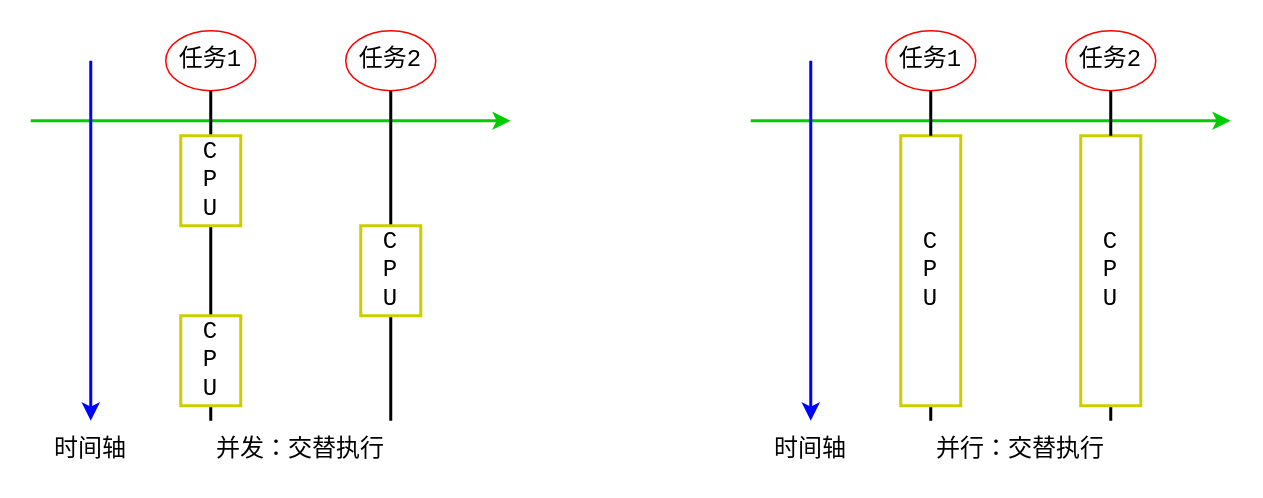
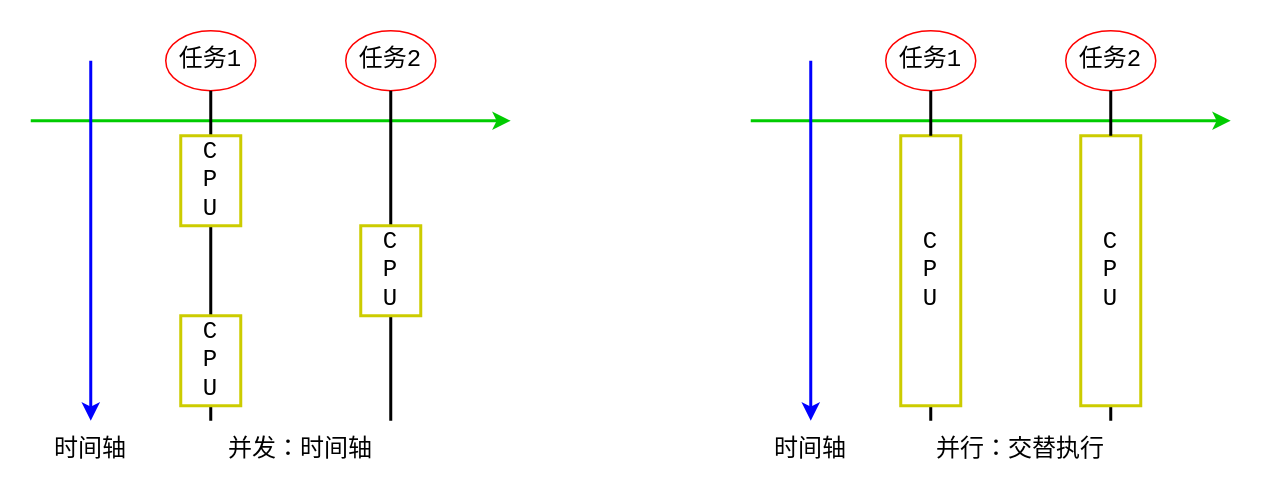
(301, 451) -> (301, 451)
